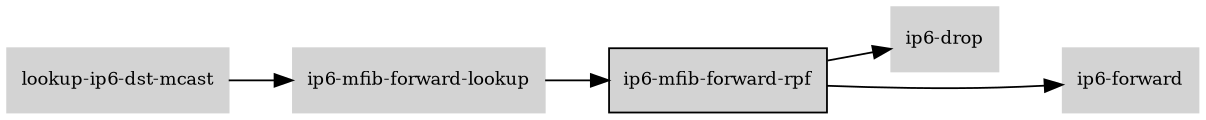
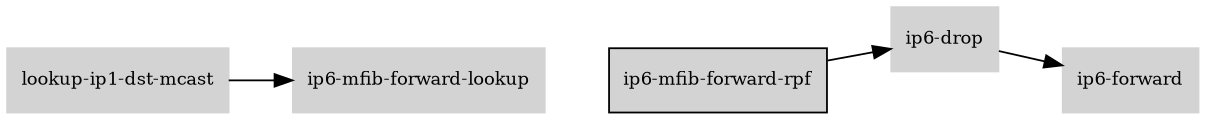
(118, 80) -> (118, 80)
(568, 80) -> none
(936, 88) -> (1022, 56)
